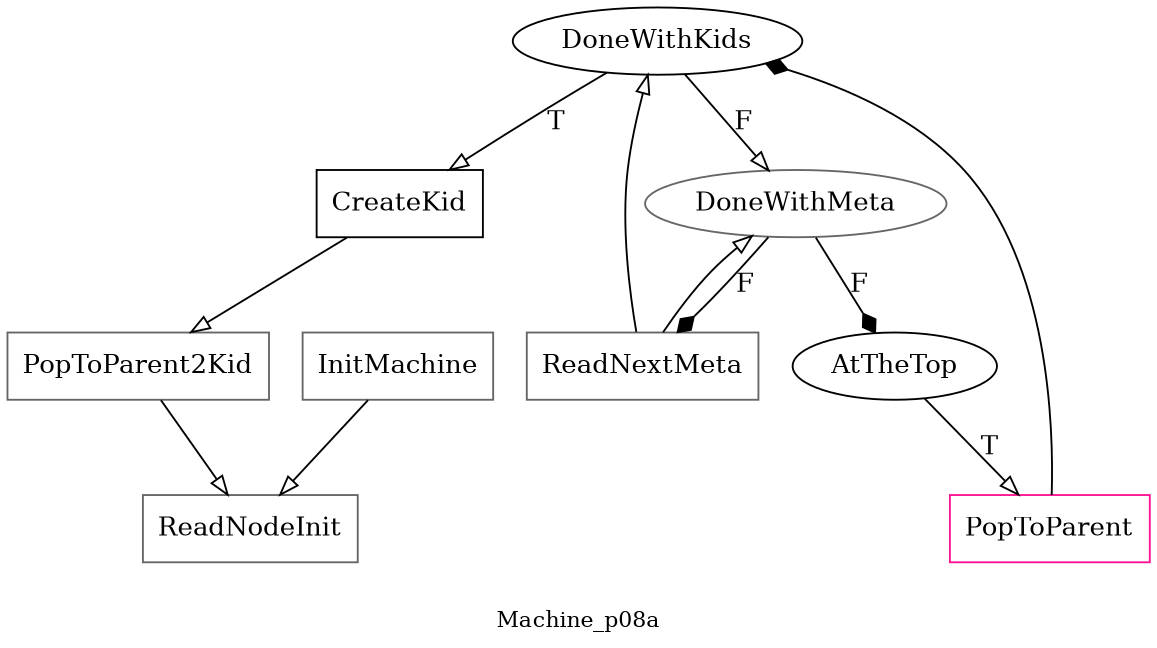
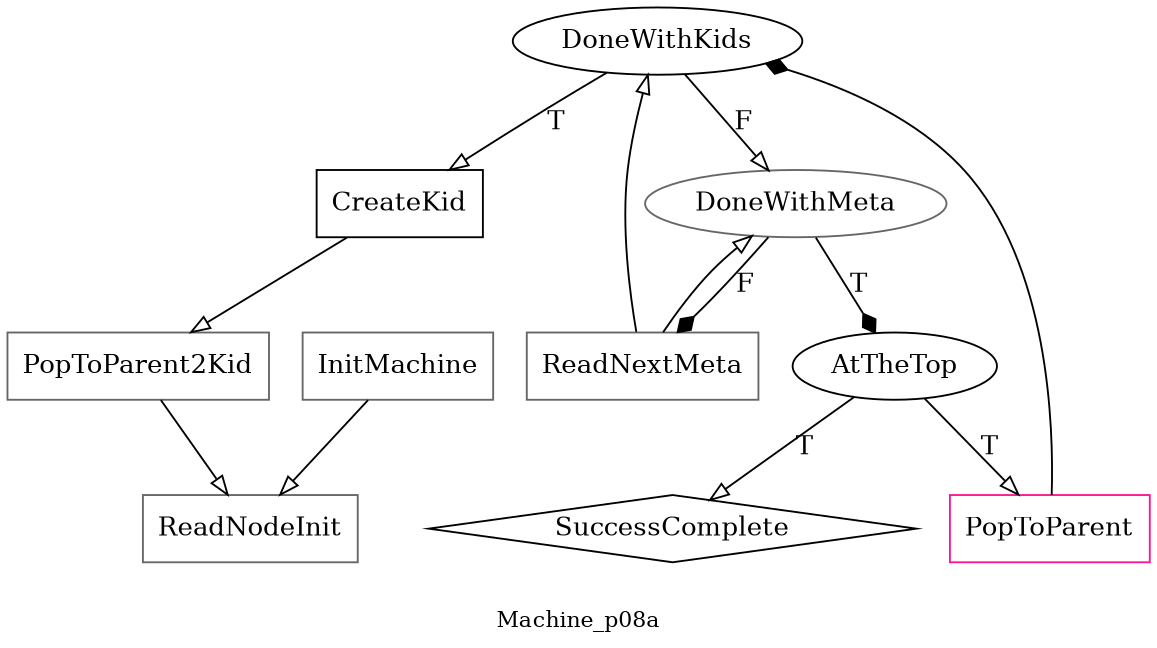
(859, 285) -> (859, 285)
none -> (672, 529)
